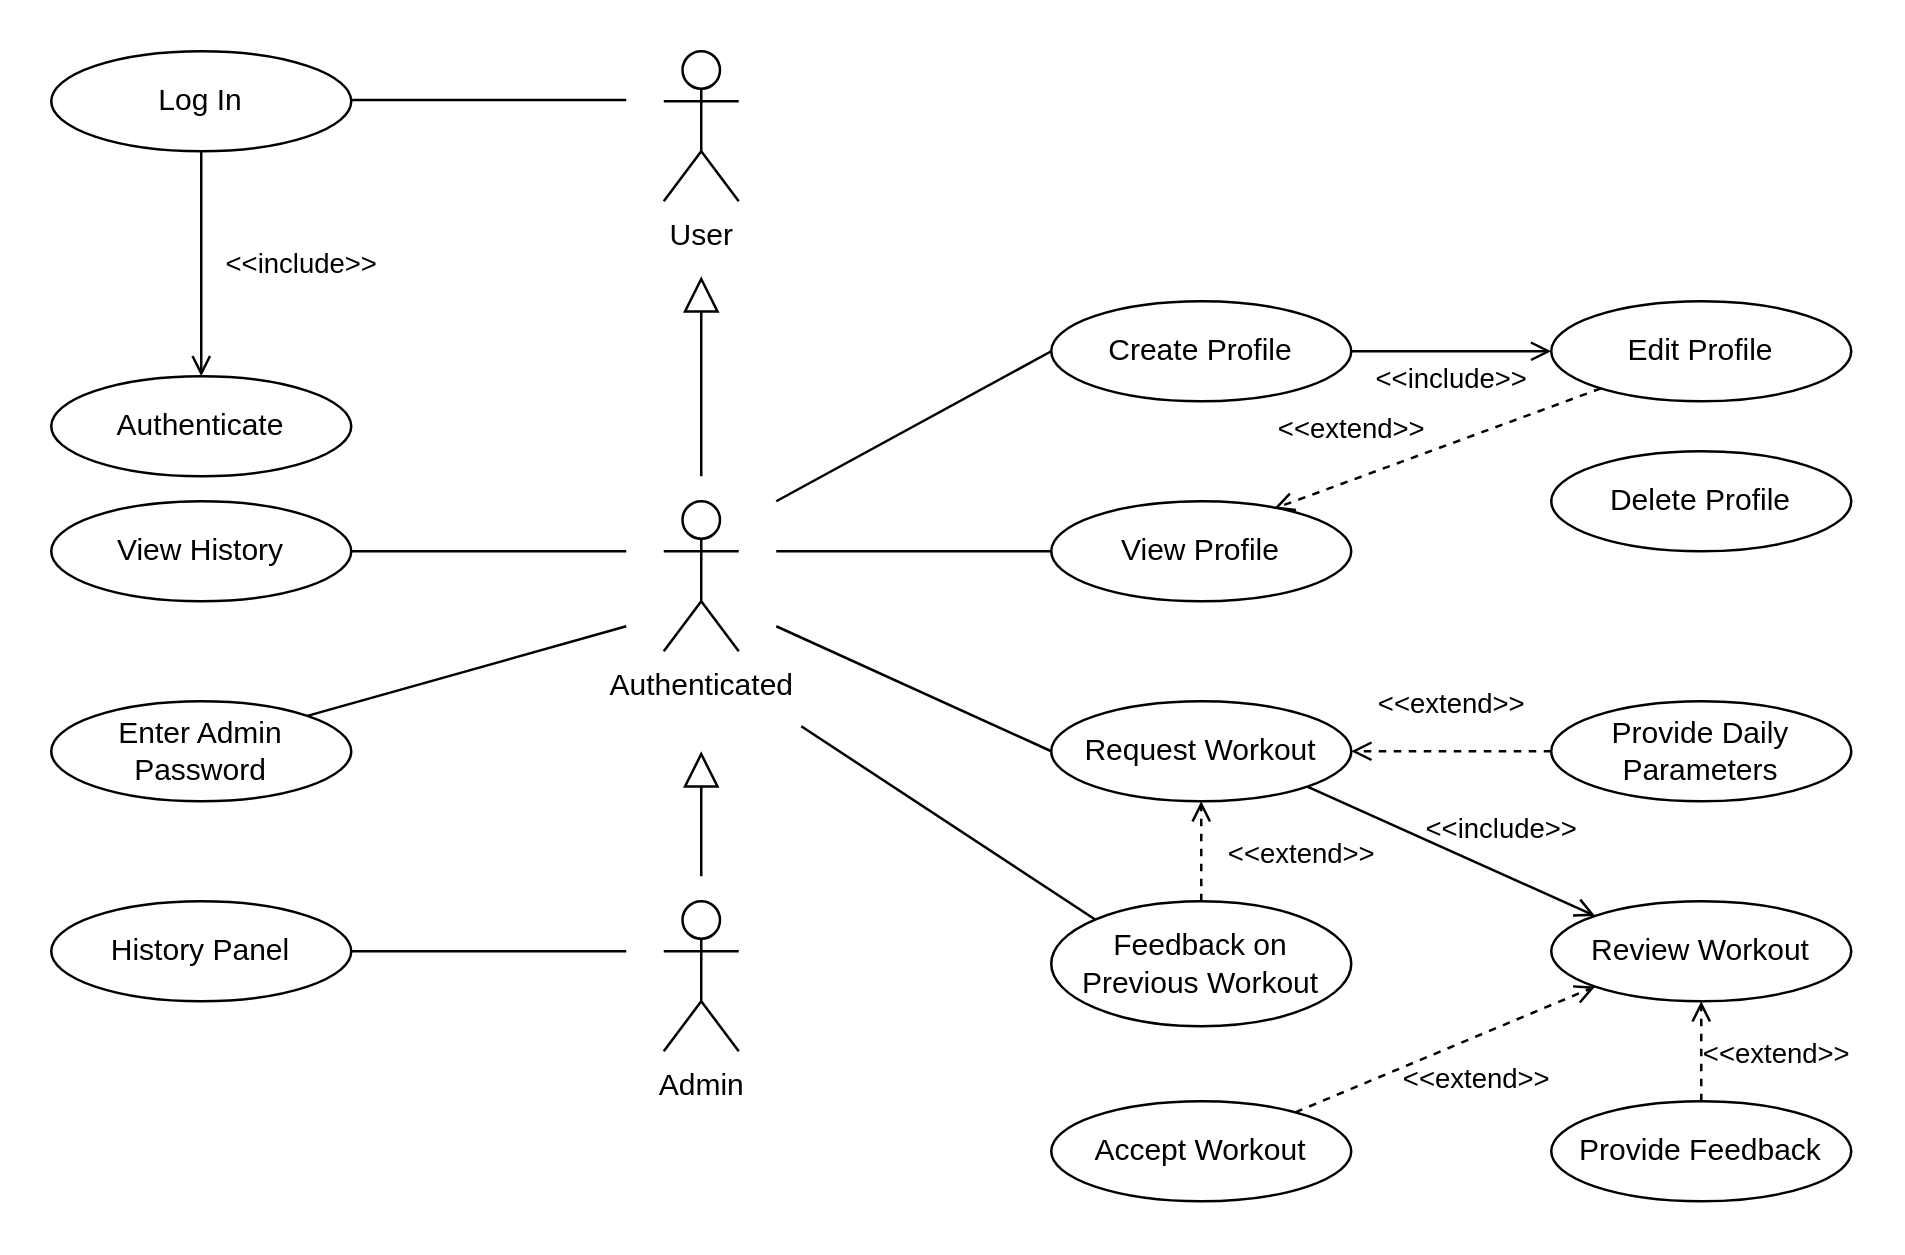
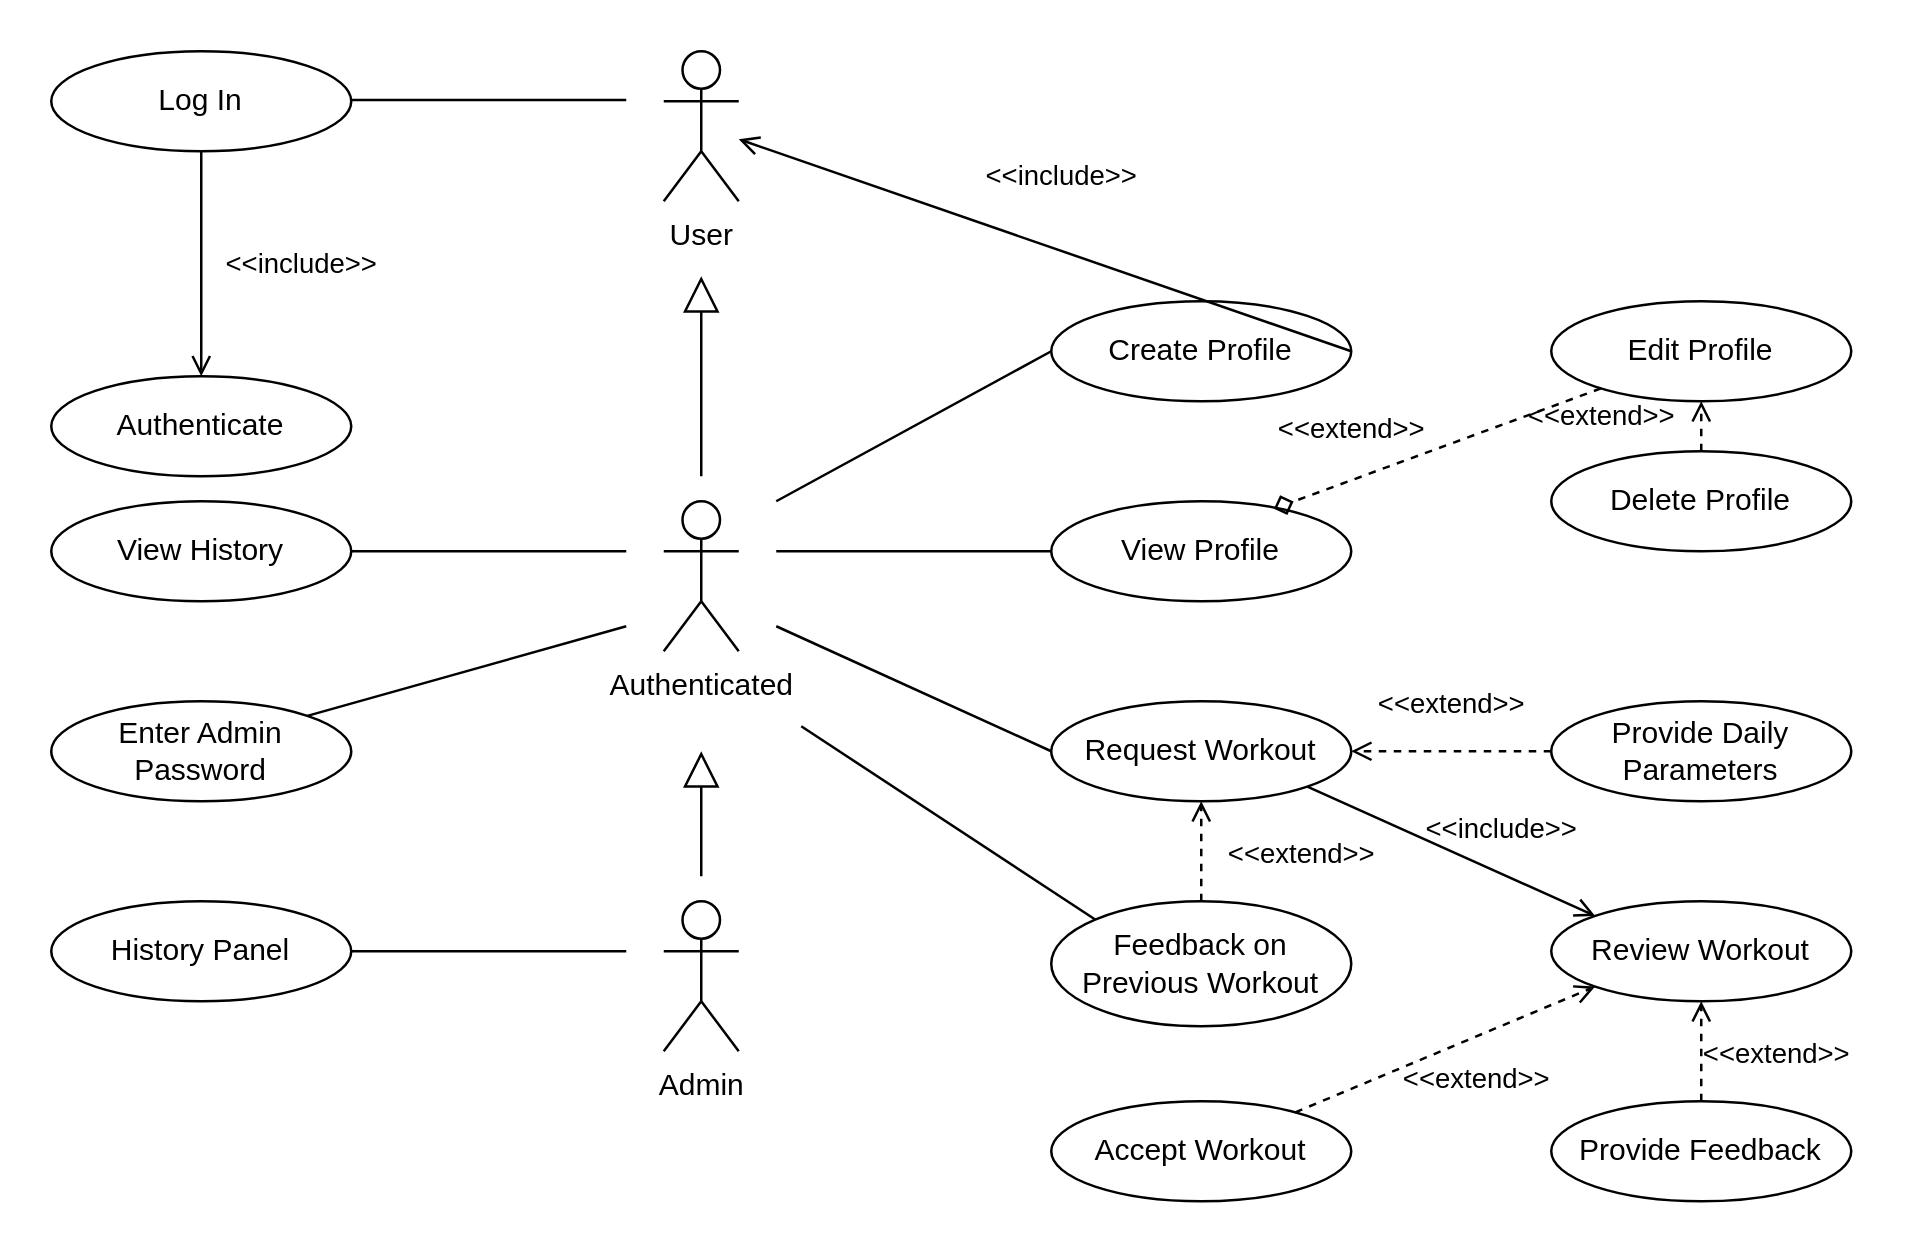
(1448, 351) -> (1048, 246)
none -> (1701, 429)
(1287, 504) -> (1293, 502)
